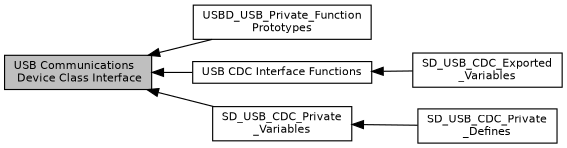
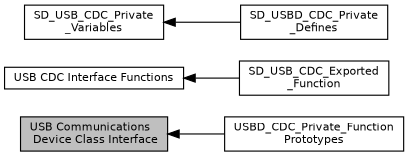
(282, 22) -> (314, 134)
(487, 70) -> (314, 78)
(178, 72) -> none
(186, 100) -> none
(487, 126) -> (314, 22)
